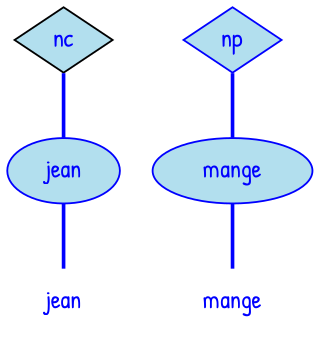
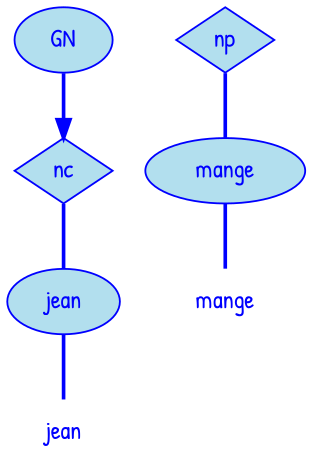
(64, 40) -> (64, 171)
none -> (64, 40)
